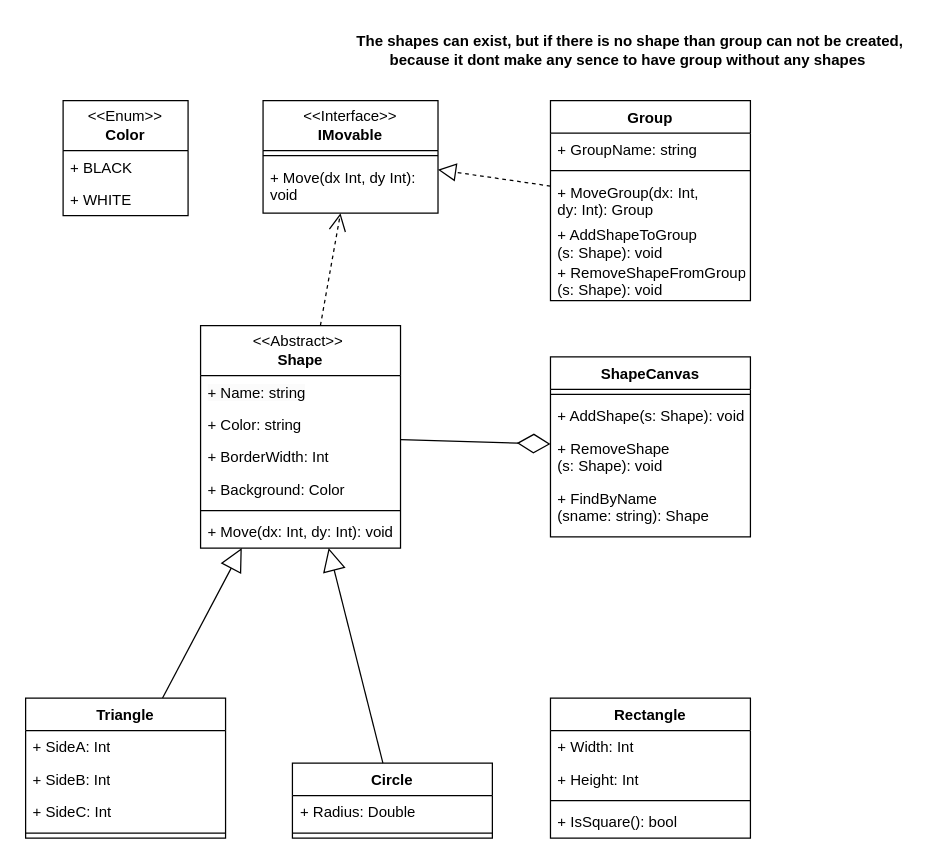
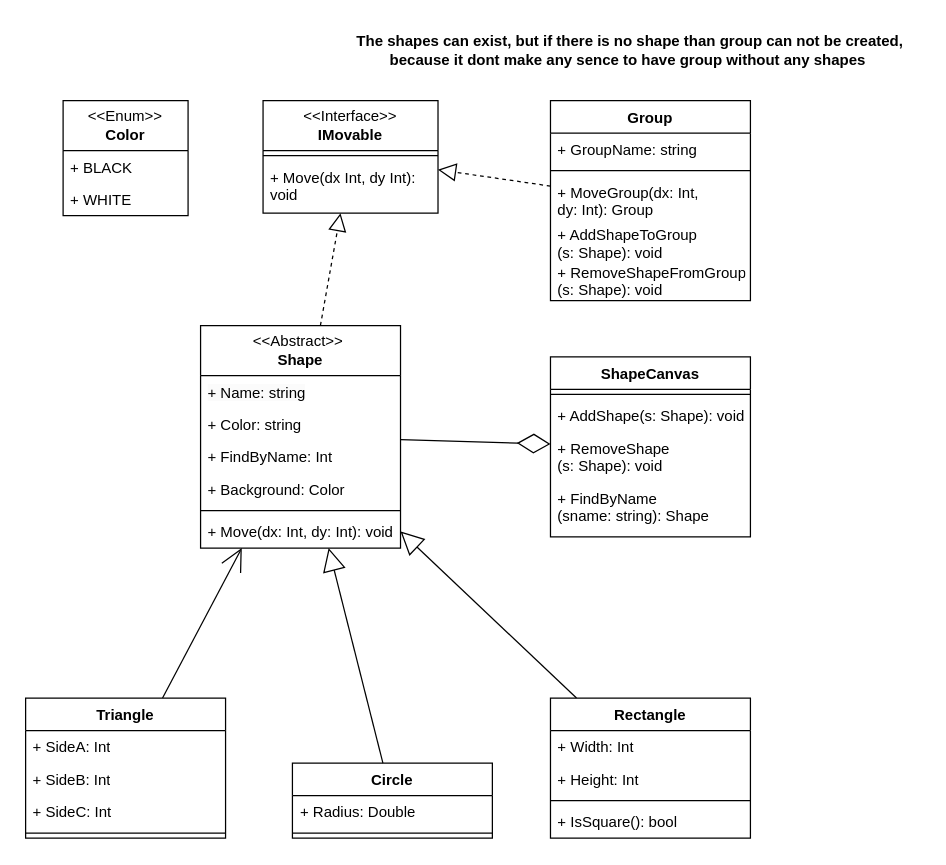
(338, 225) -> (337, 232)
(276, 458) -> (272, 458)
(231, 569) -> (235, 560)
none -> (497, 623)
